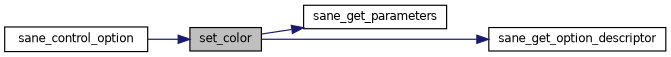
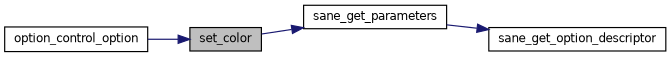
(76, 39) -> (76, 39)
(369, 39) -> (462, 27)
